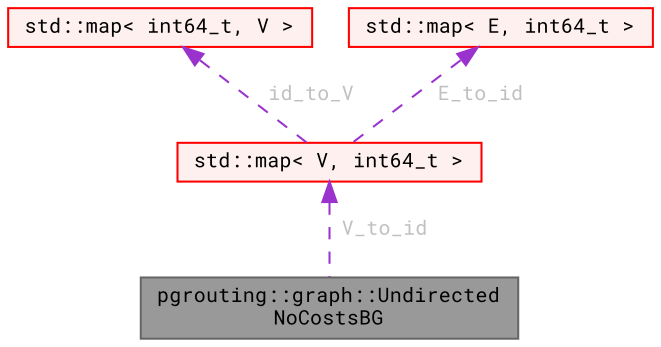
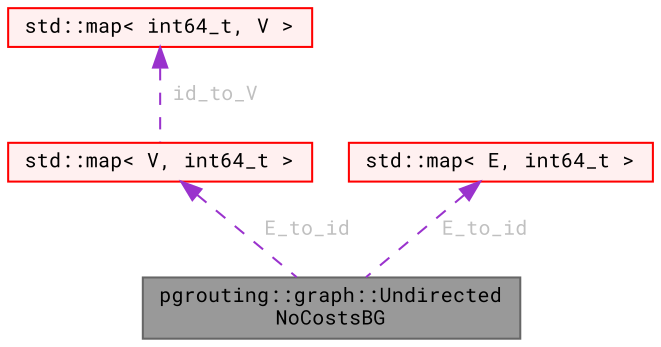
(407, 101) -> (415, 236)
(379, 230) -> (302, 230)
